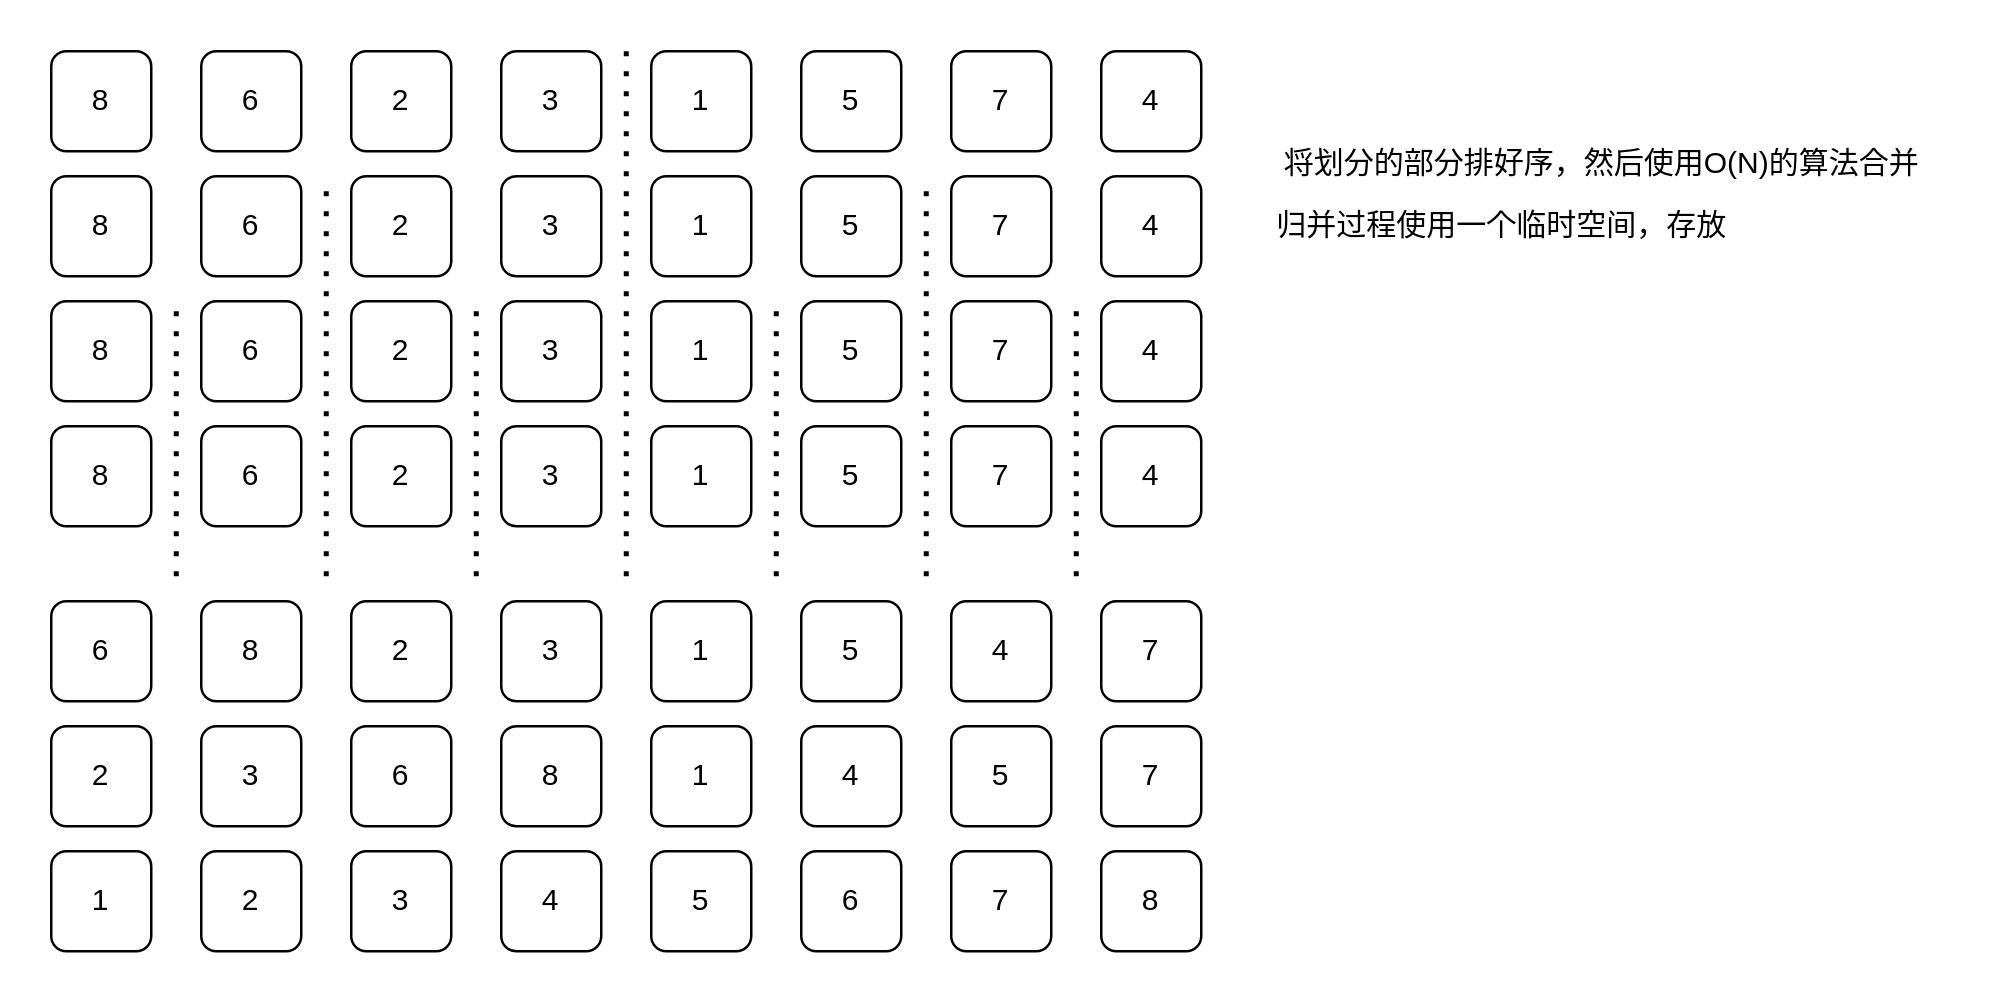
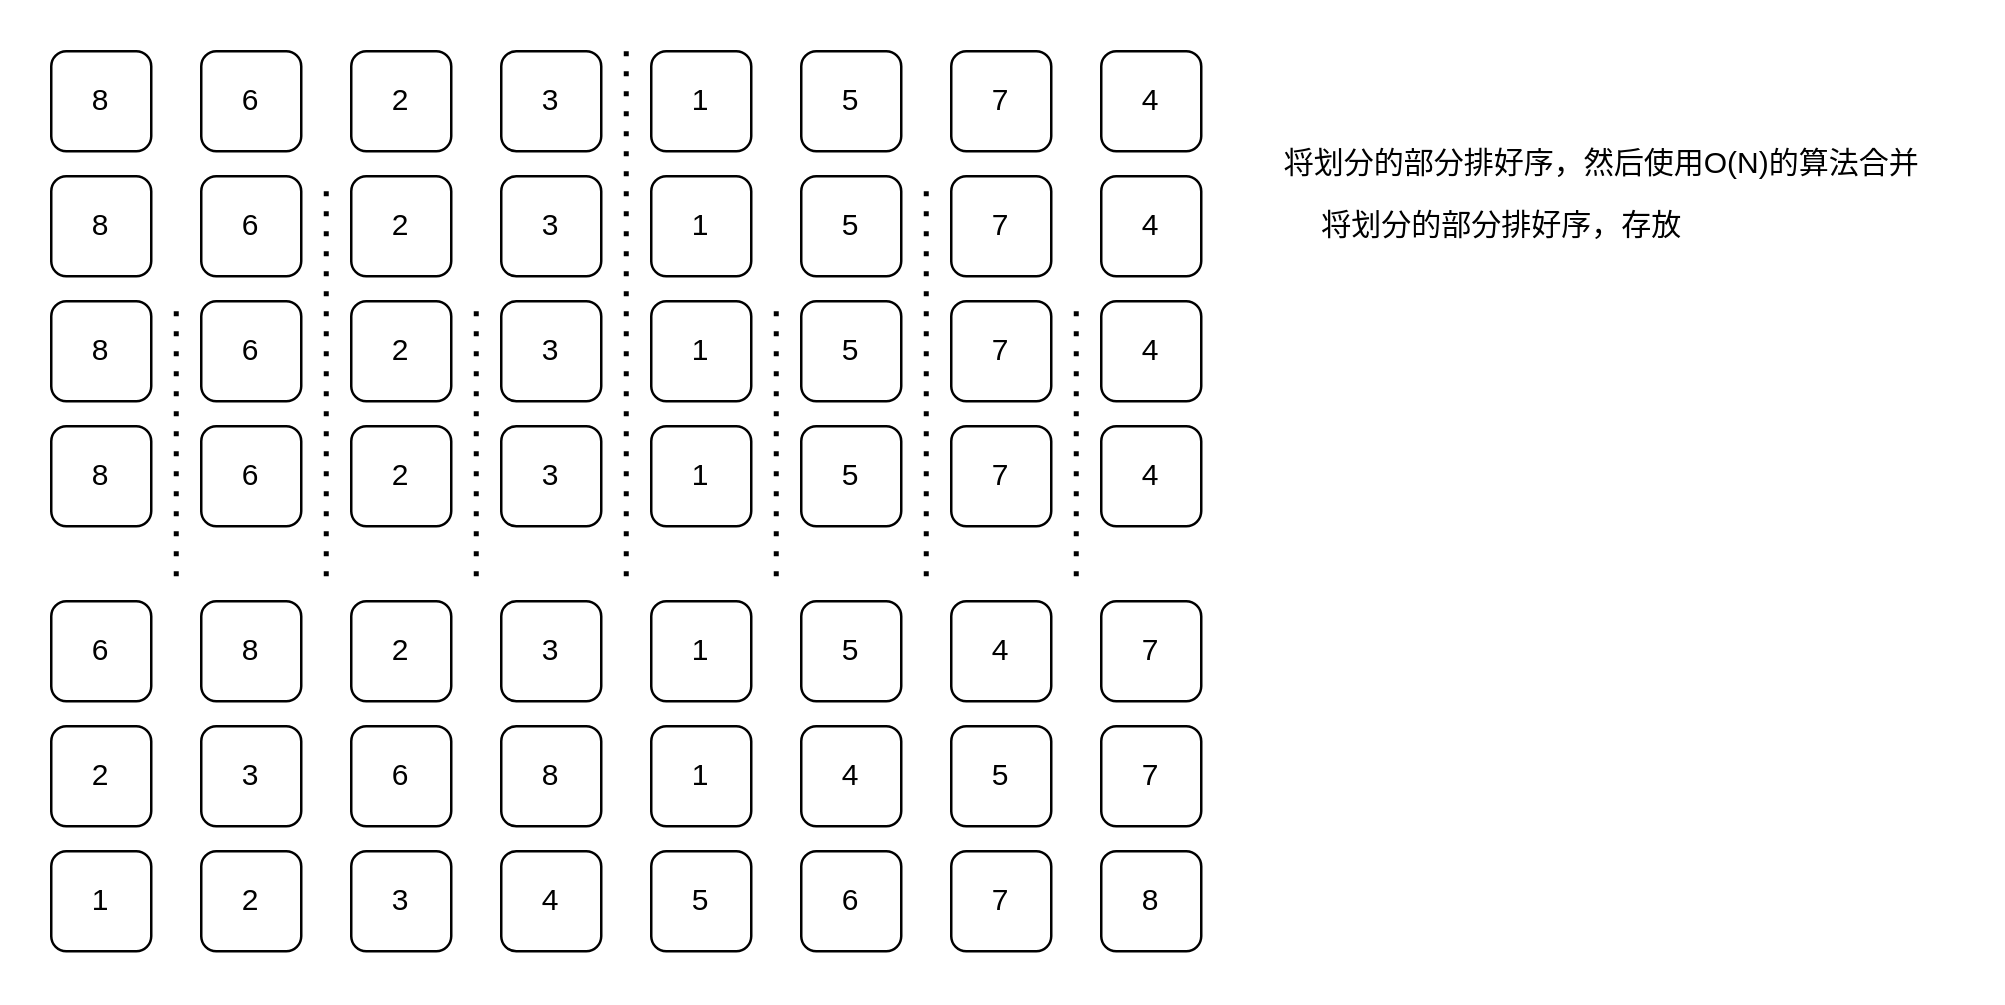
(1503, 226) -> (1503, 226)
